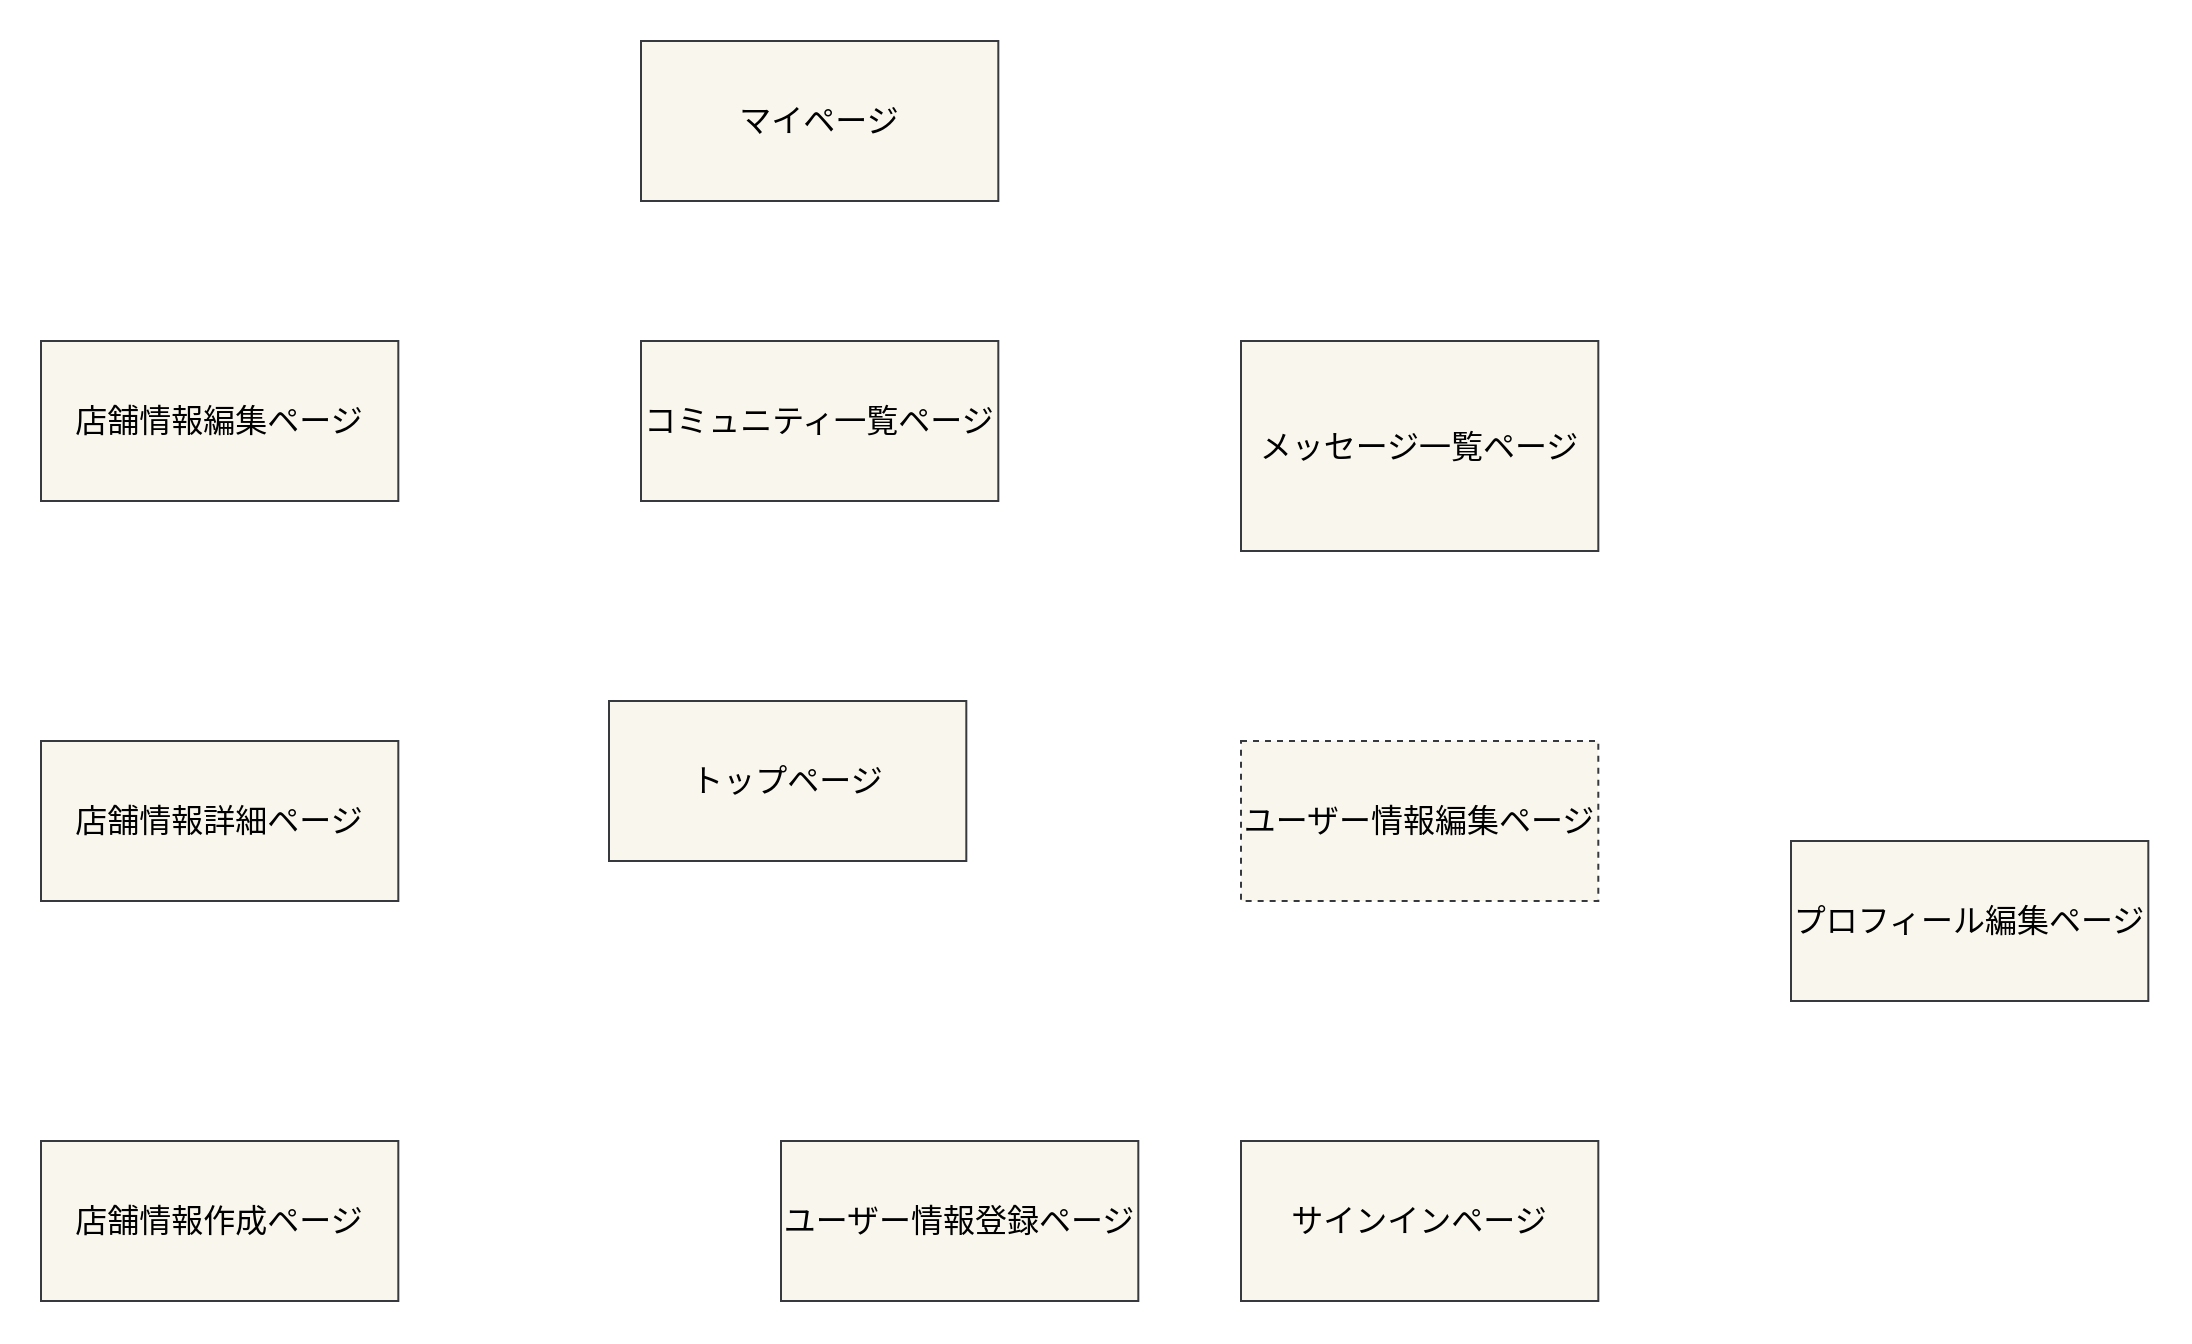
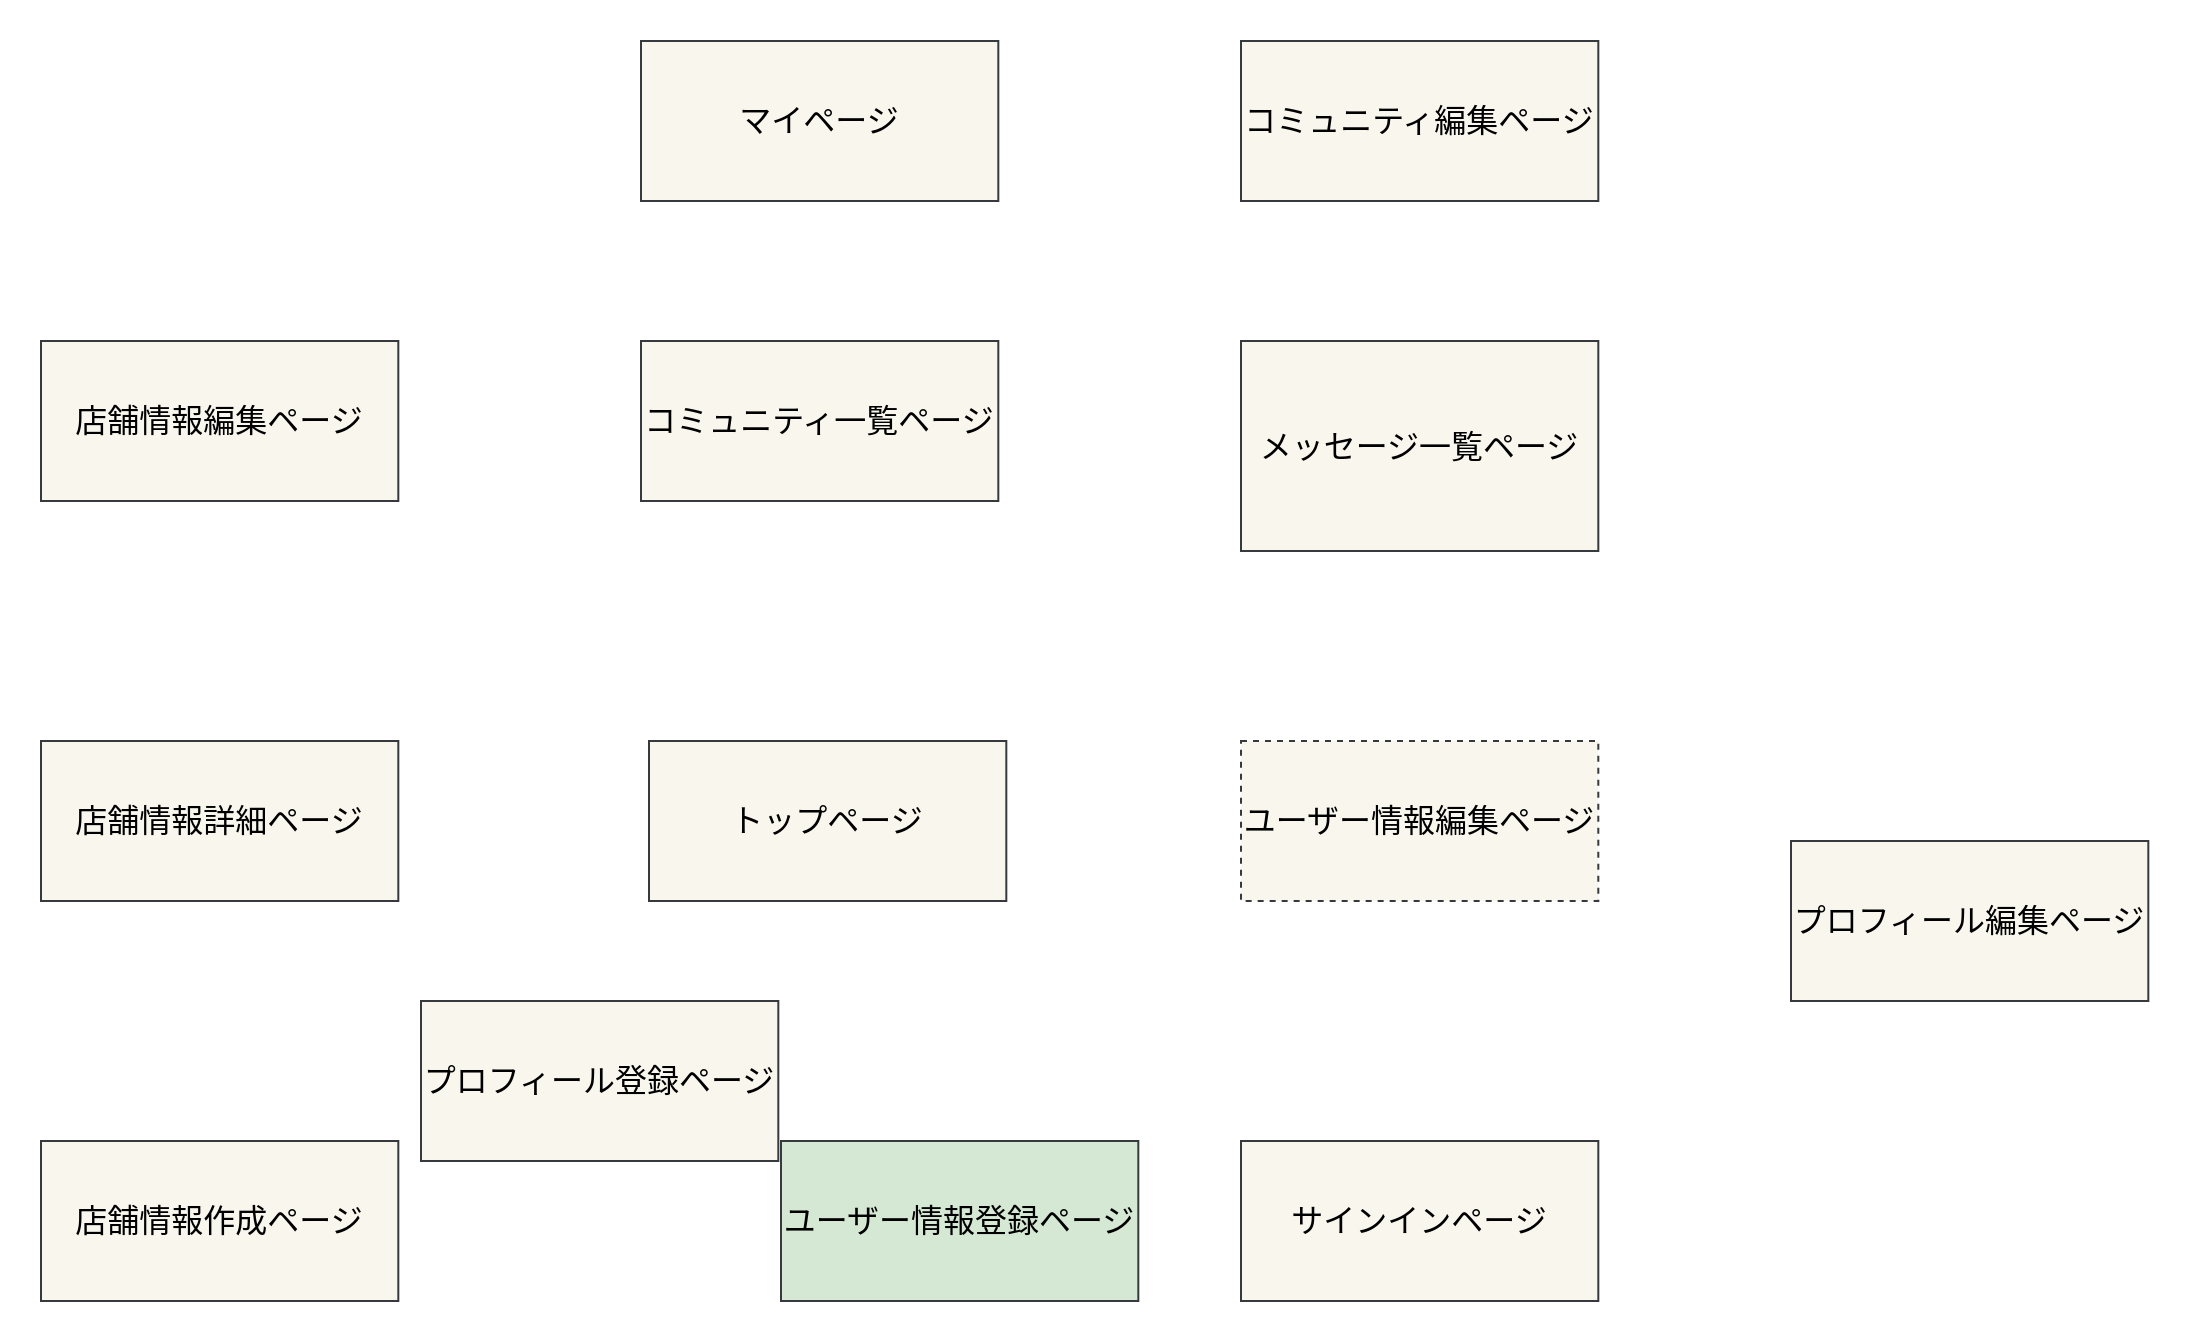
none -> (1420, 121)
(788, 781) -> (828, 821)
none -> (600, 1081)
(960, 1221) -> (960, 1221)
